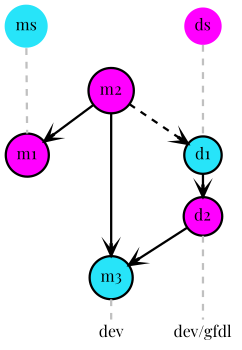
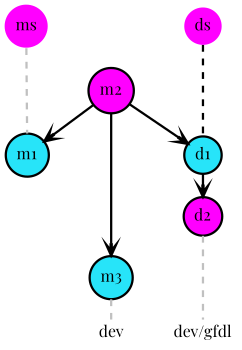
(26, 26) -> (26, 26)
(203, 91) -> (203, 91)
(154, 121) -> (154, 121)
(27, 155) -> (27, 155)
(163, 243) -> none
